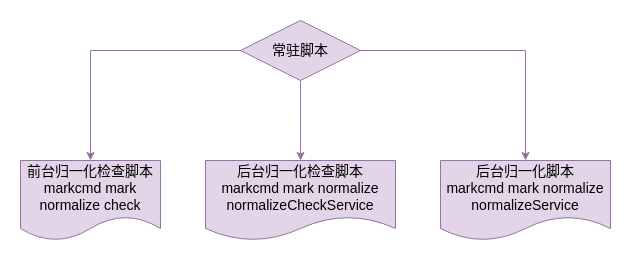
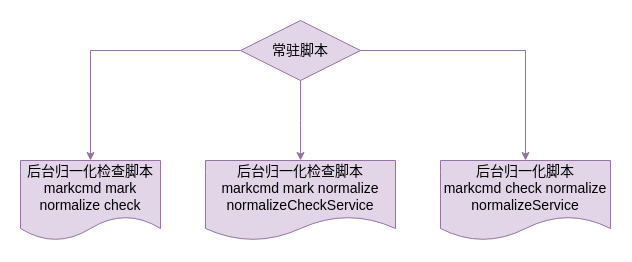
(91, 189) -> (91, 189)
(526, 189) -> (526, 189)
